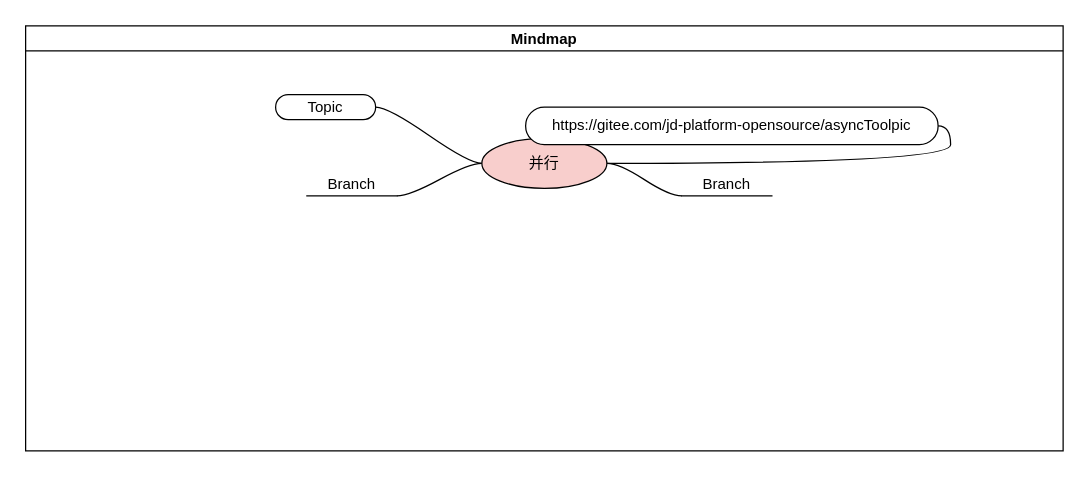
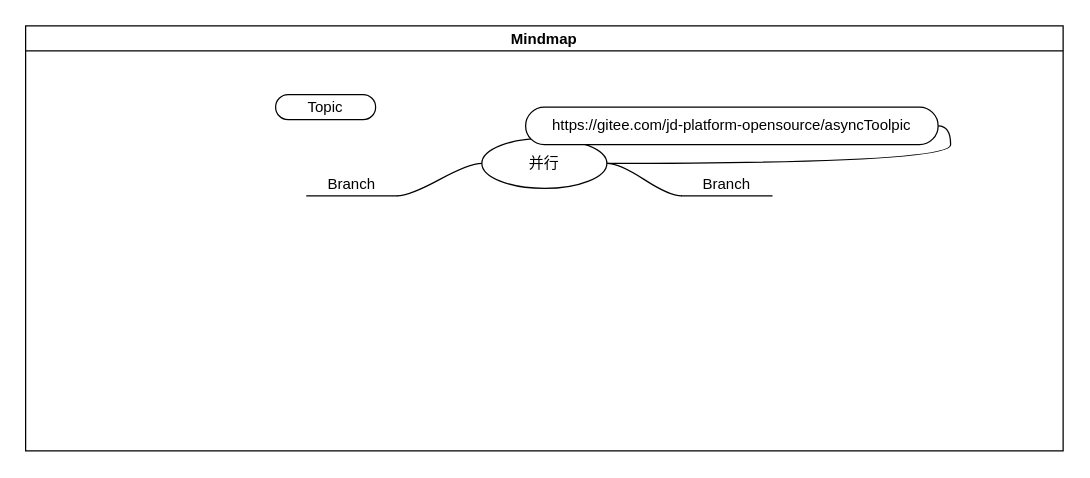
(426, 133) -> none
(544, 163) -> (544, 163)
